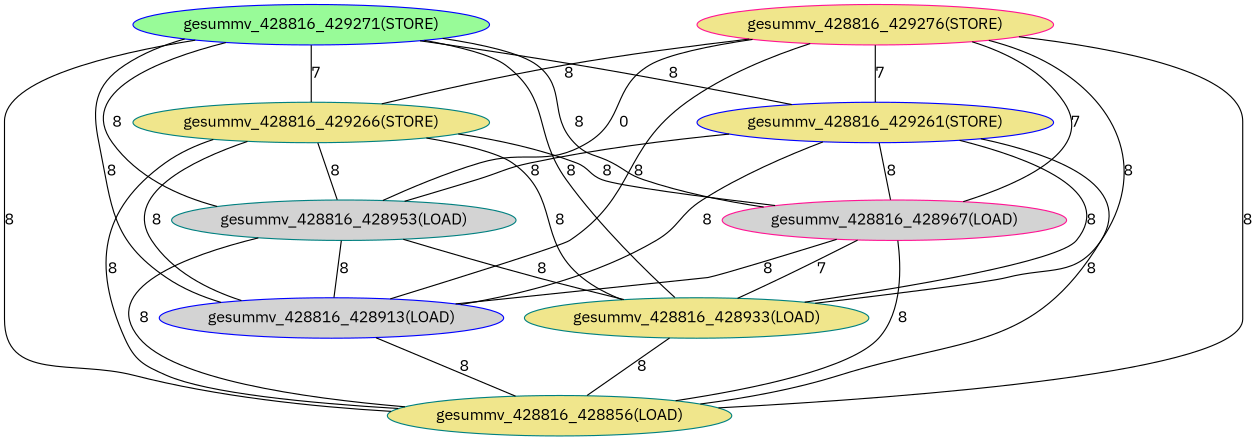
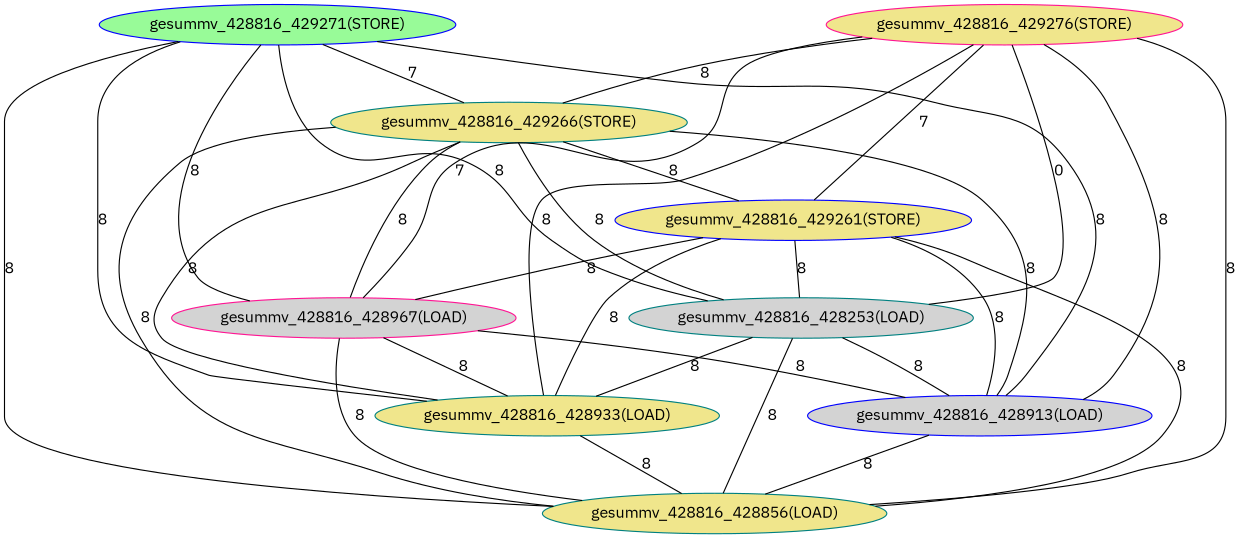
(606, 70) -> (651, 171)
(344, 220) -> (801, 318)
(822, 269) -> (463, 367)
